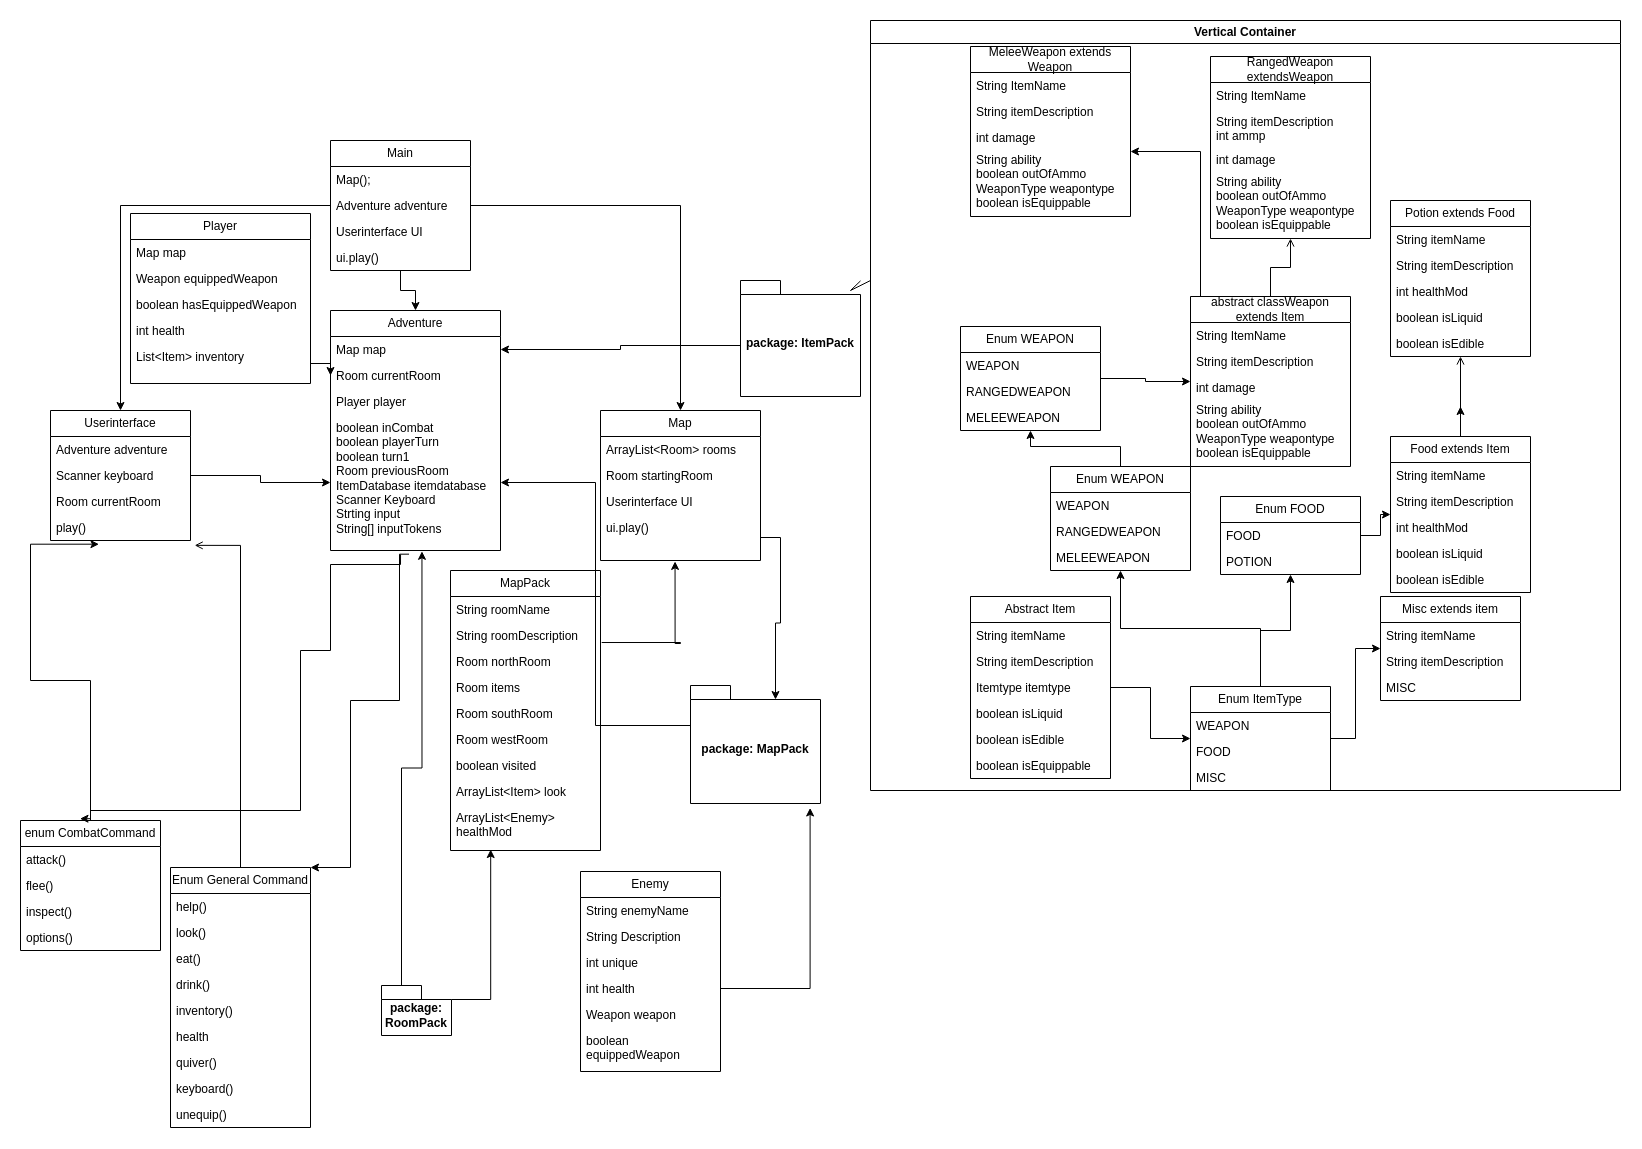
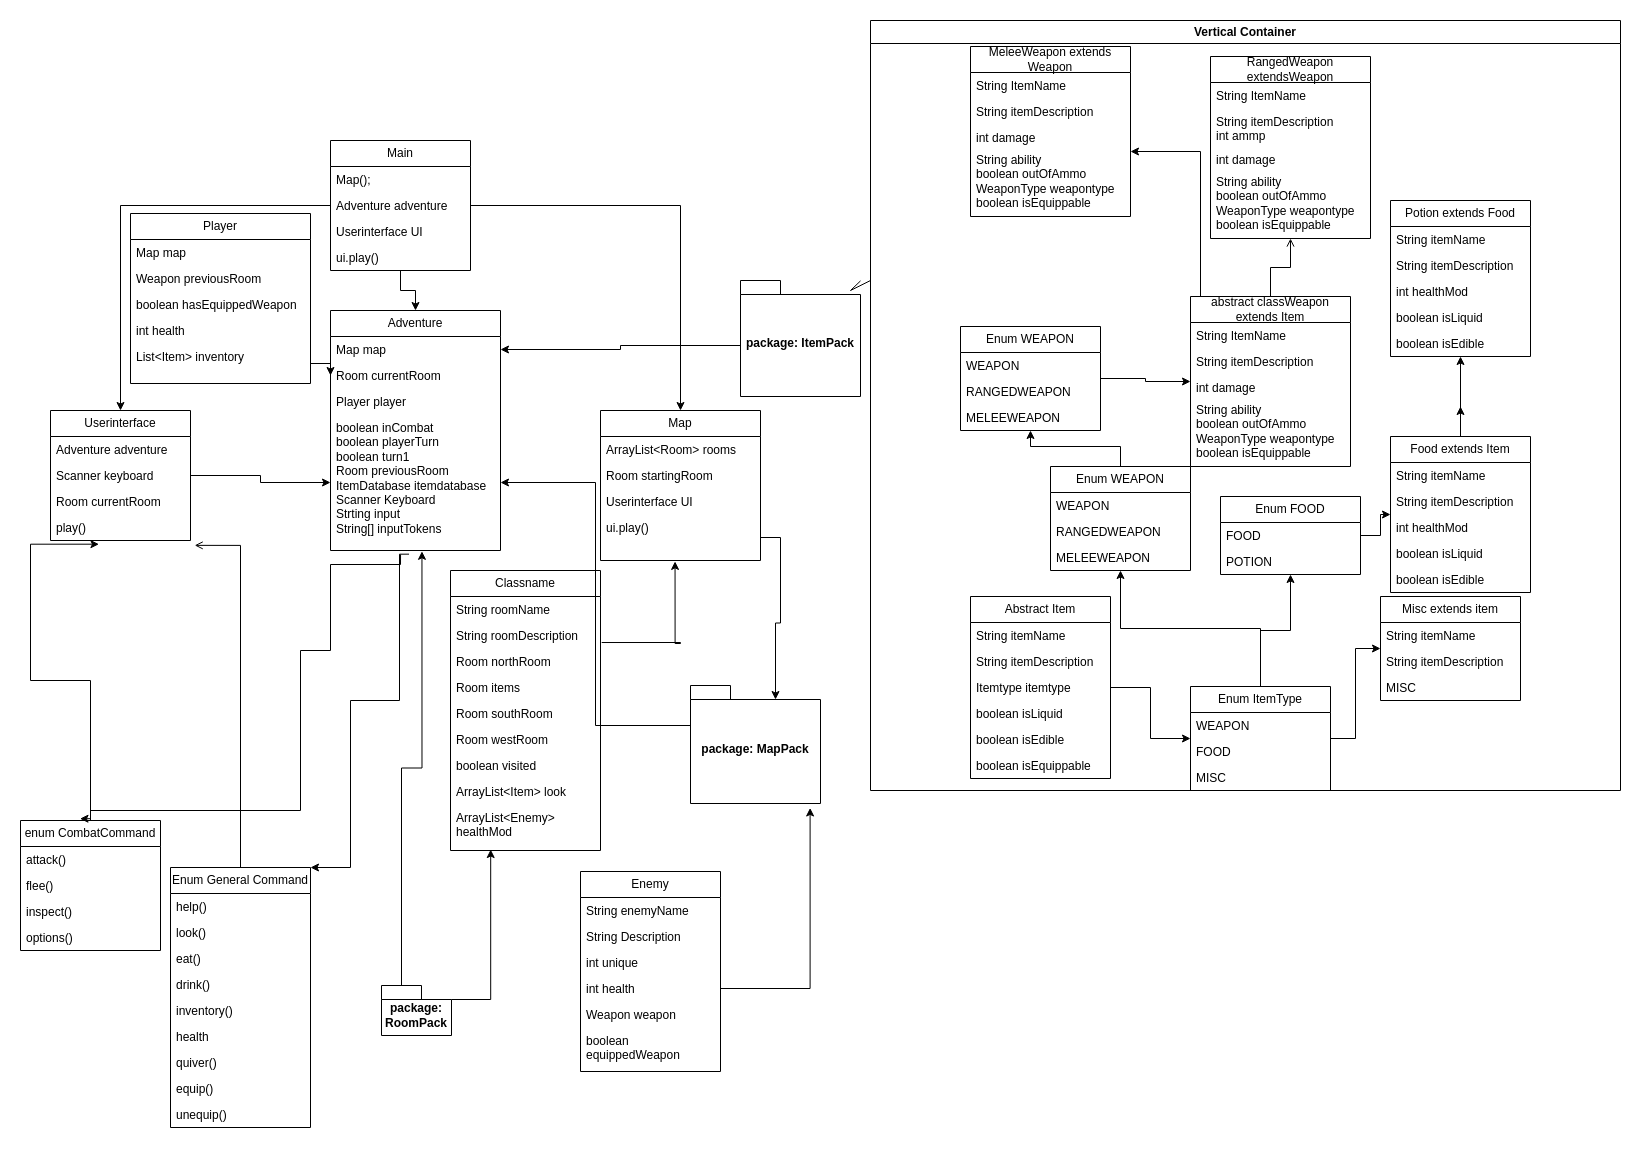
(204, 280) -> (197, 280)
(1461, 362) -> (1461, 364)
(526, 584) -> (526, 584)
(210, 1090) -> (198, 1090)
